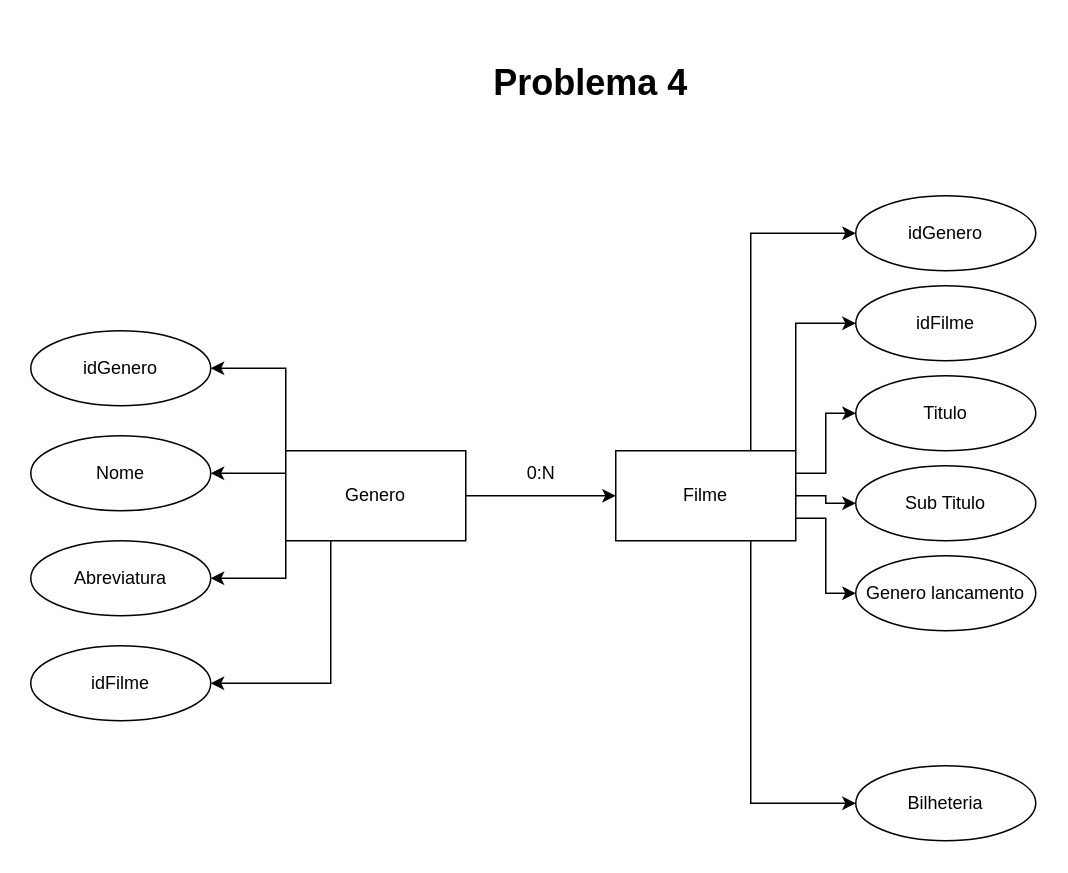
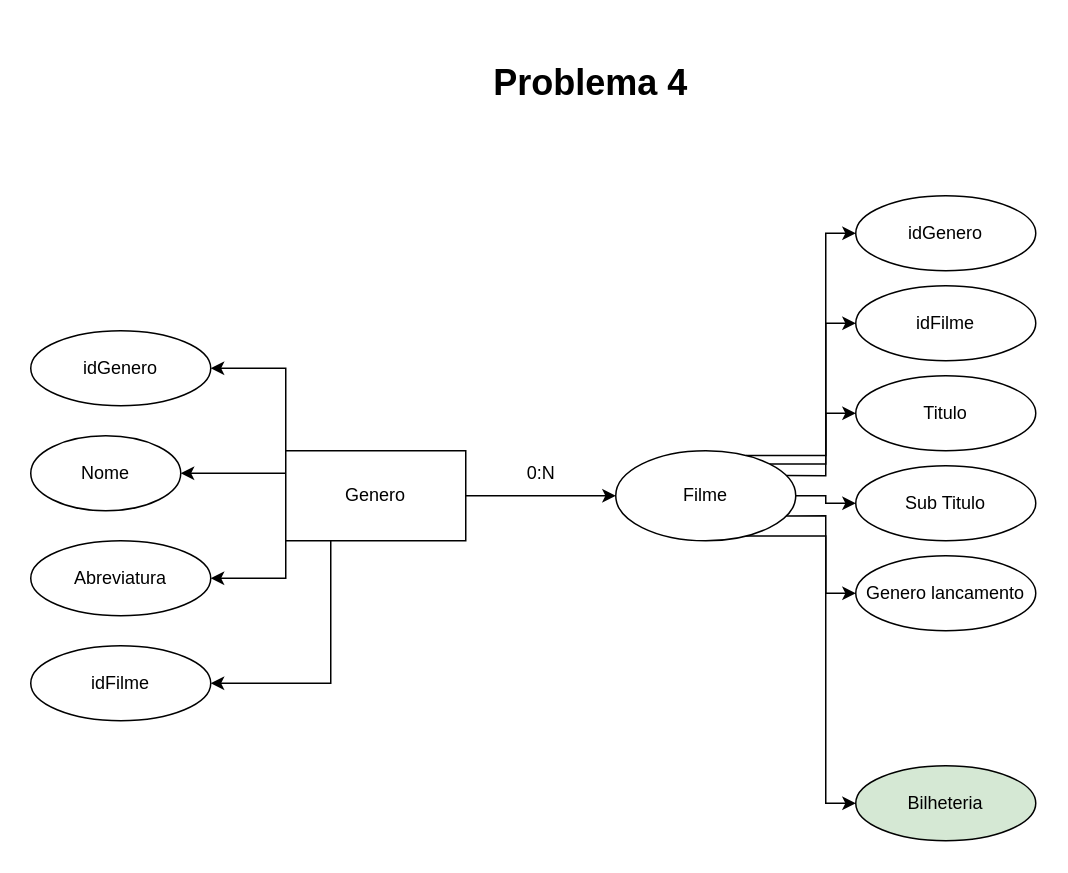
(121, 473) -> (106, 473)
(706, 496) -> (706, 496)
(946, 803) -> (946, 803)
